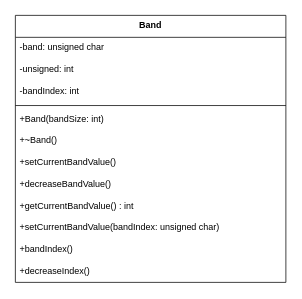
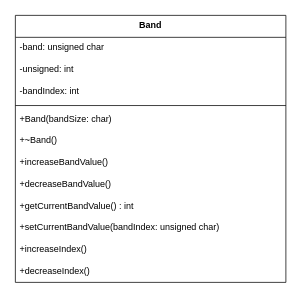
(65, 119) -> (69, 119)
(74, 162) -> (68, 162)
(50, 249) -> (59, 249)
